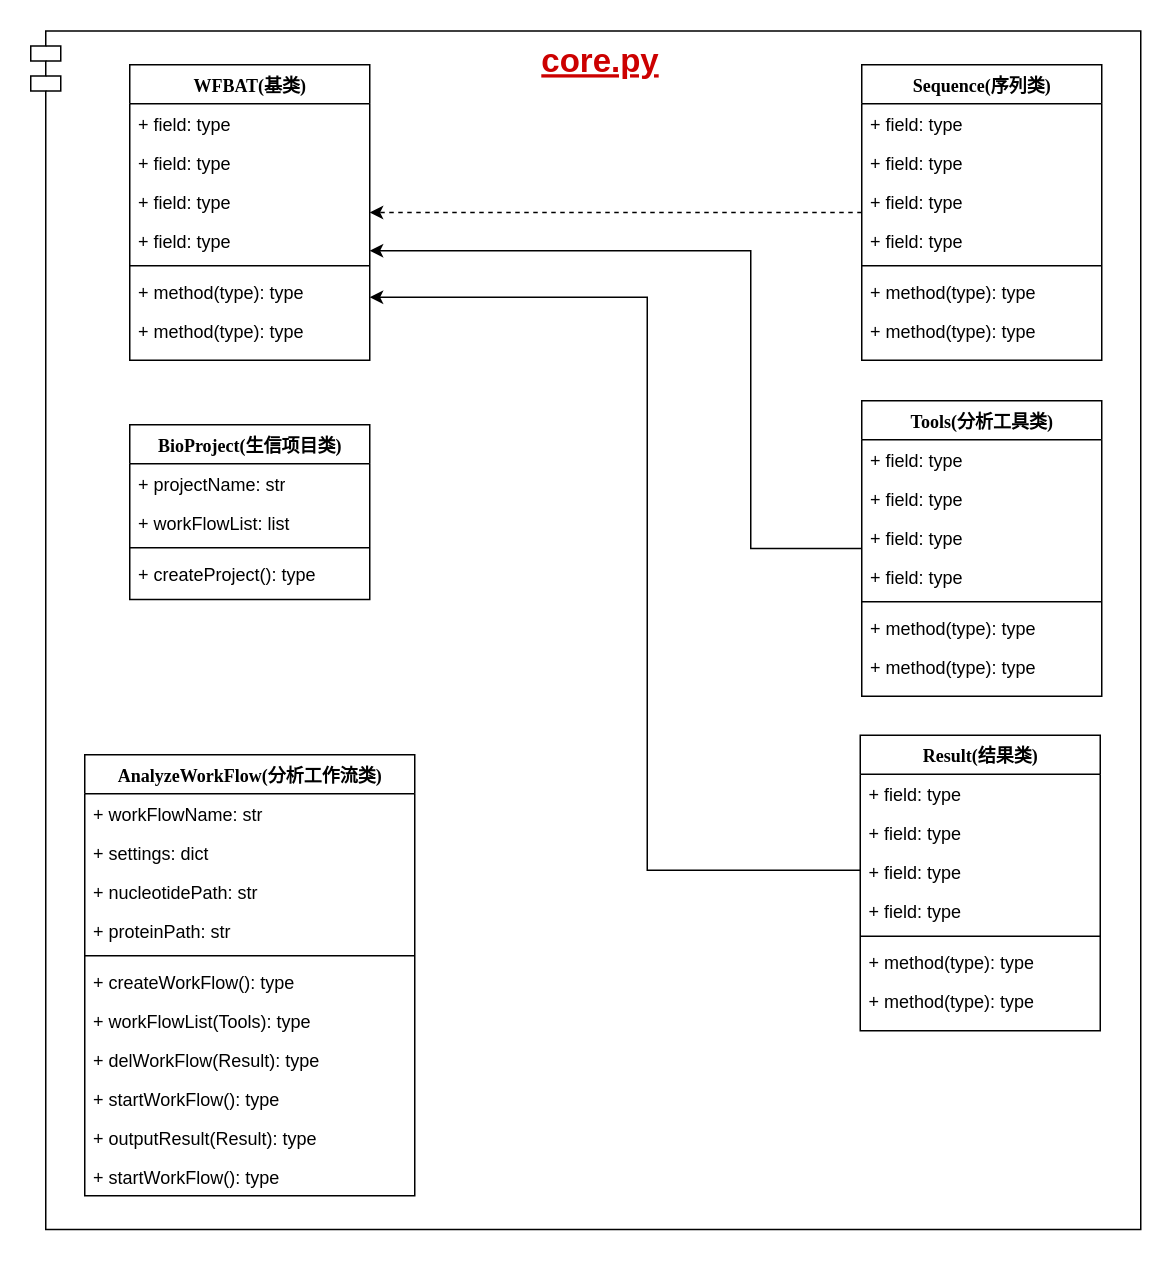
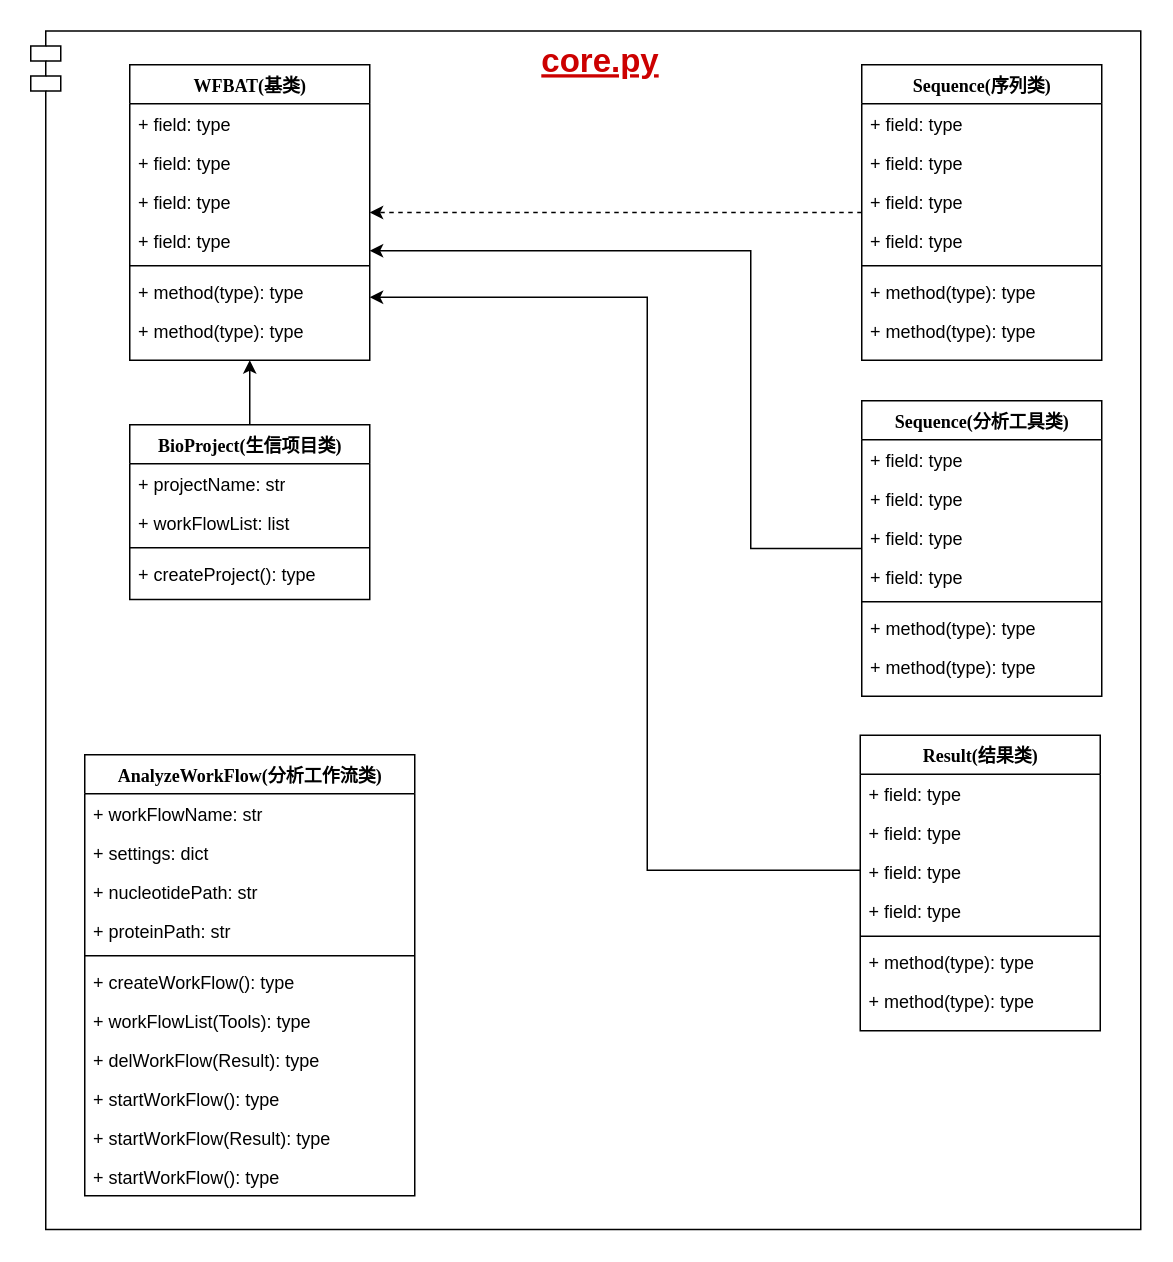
none -> (250, 396)
(983, 423) -> (983, 423)
(223, 1140) -> (228, 1140)
